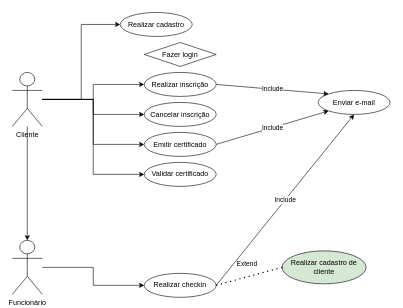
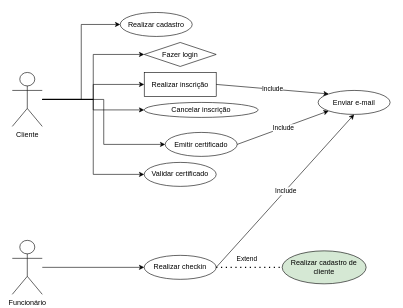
(180, 84) -> (180, 84)
(180, 114) -> (201, 110)
(180, 144) -> (201, 144)
(27, 234) -> (115, 54)
(180, 285) -> (180, 267)
